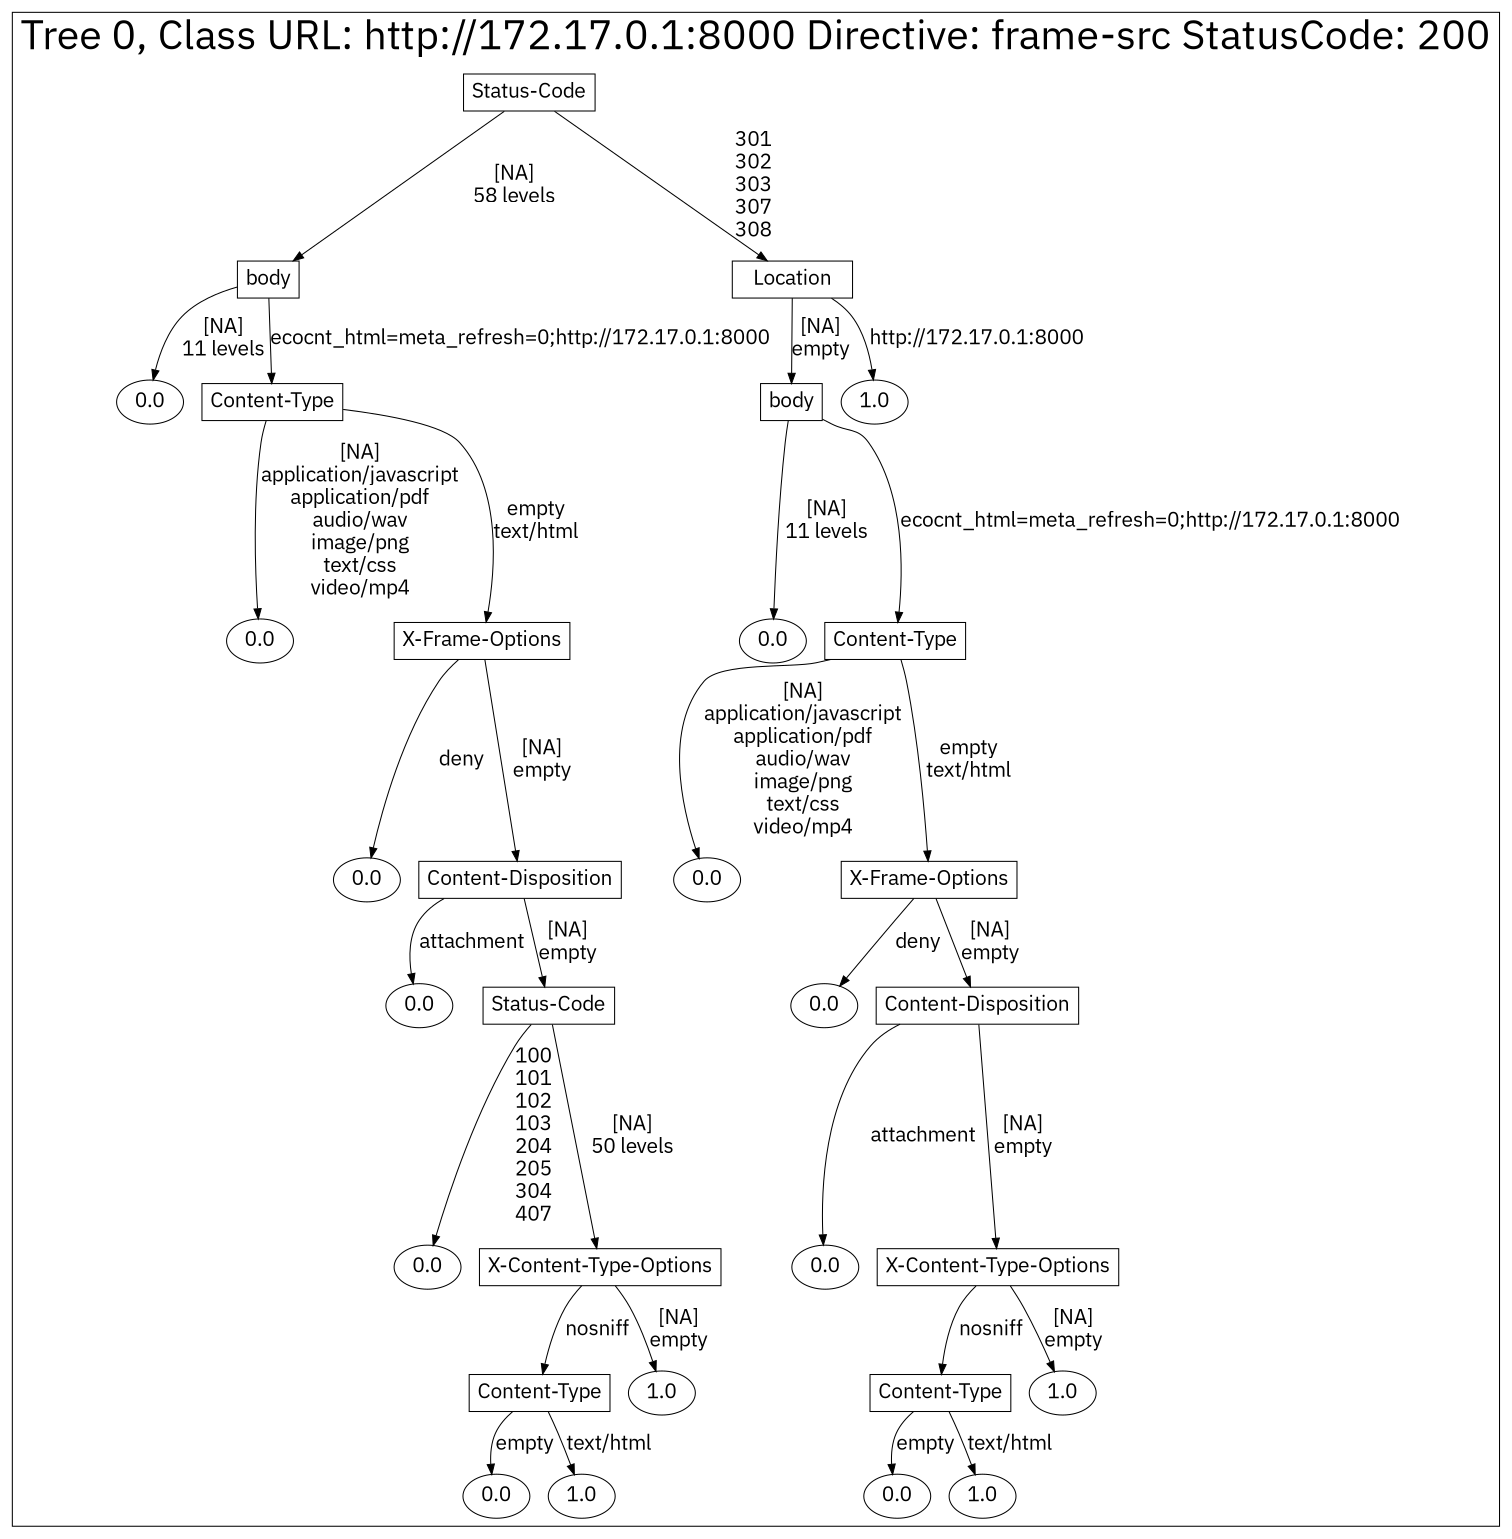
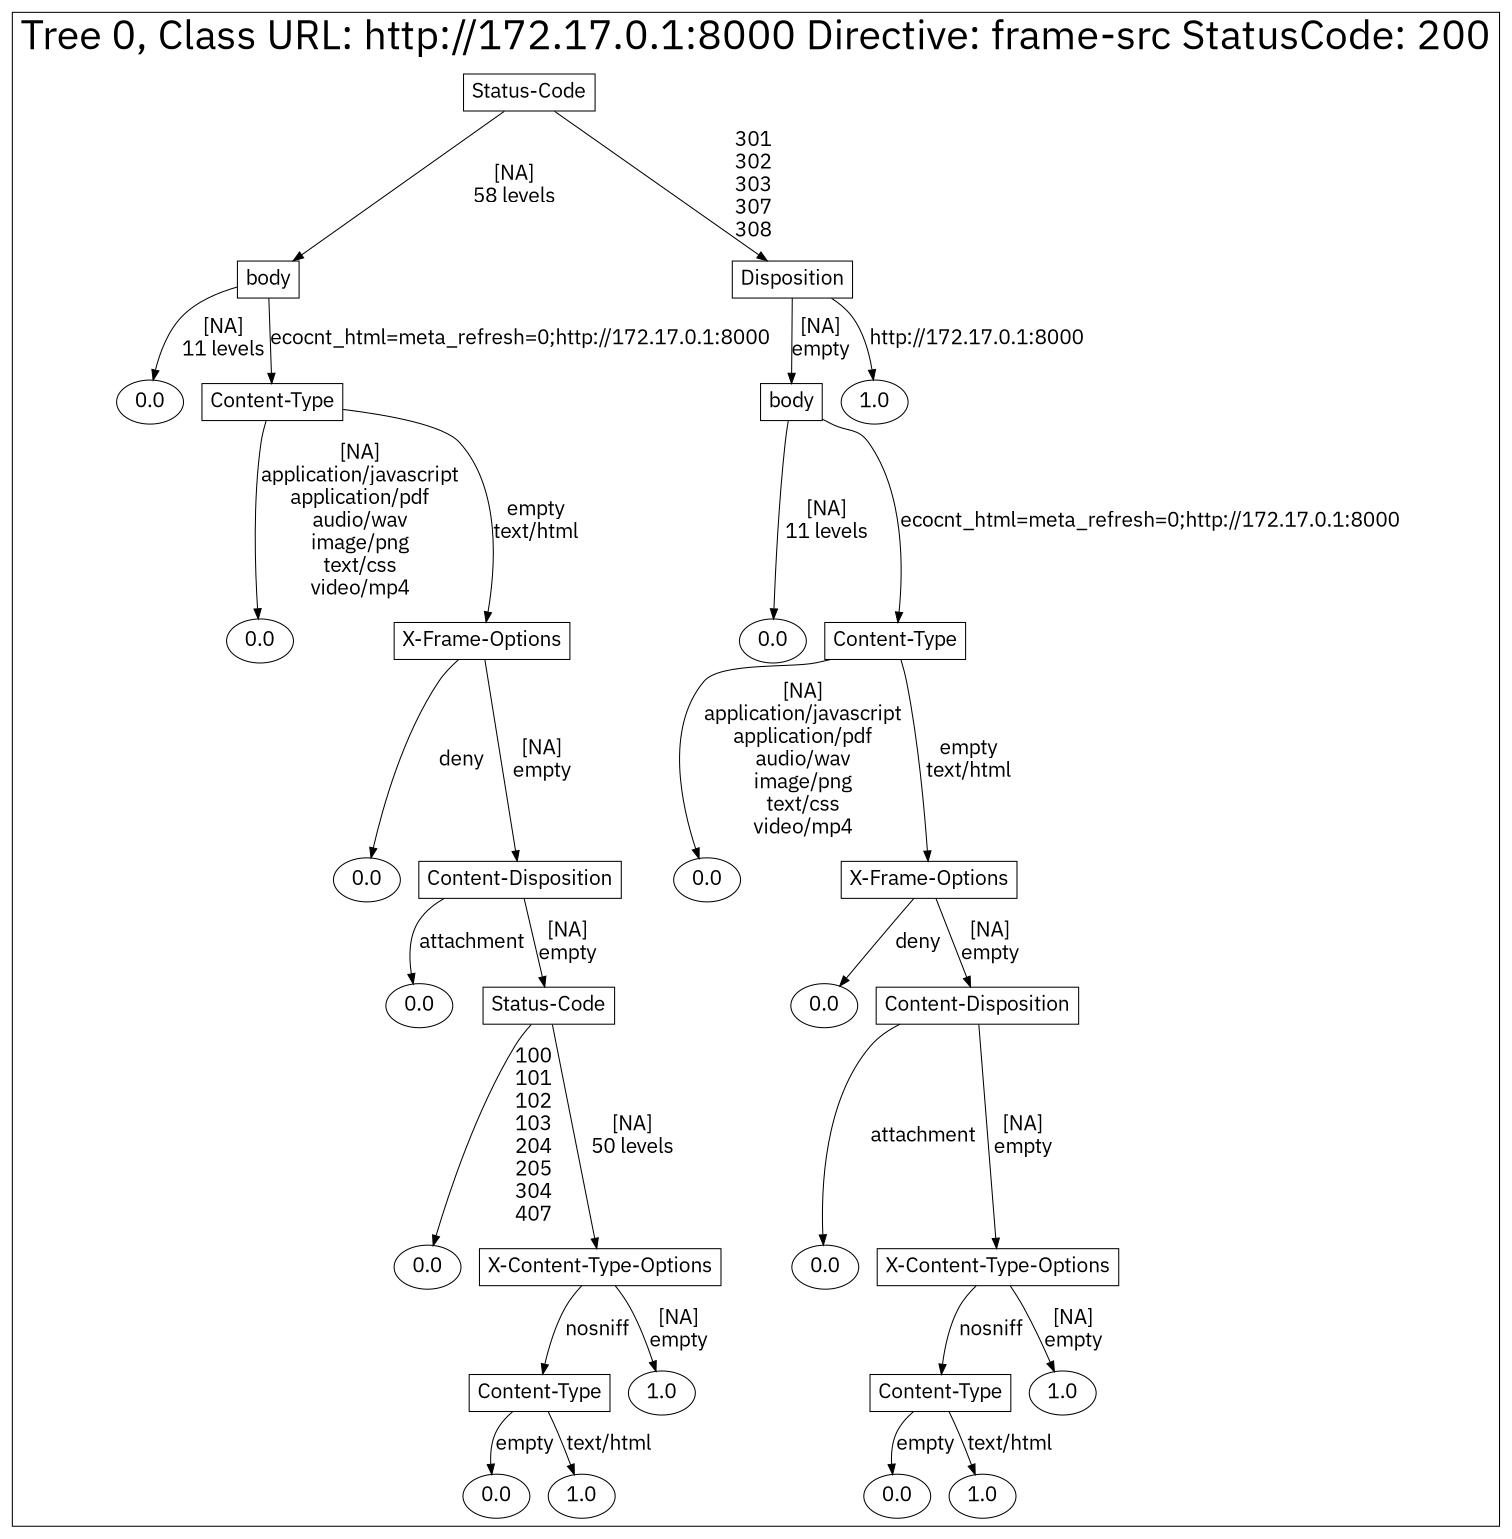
(792, 280) -> (792, 280)
